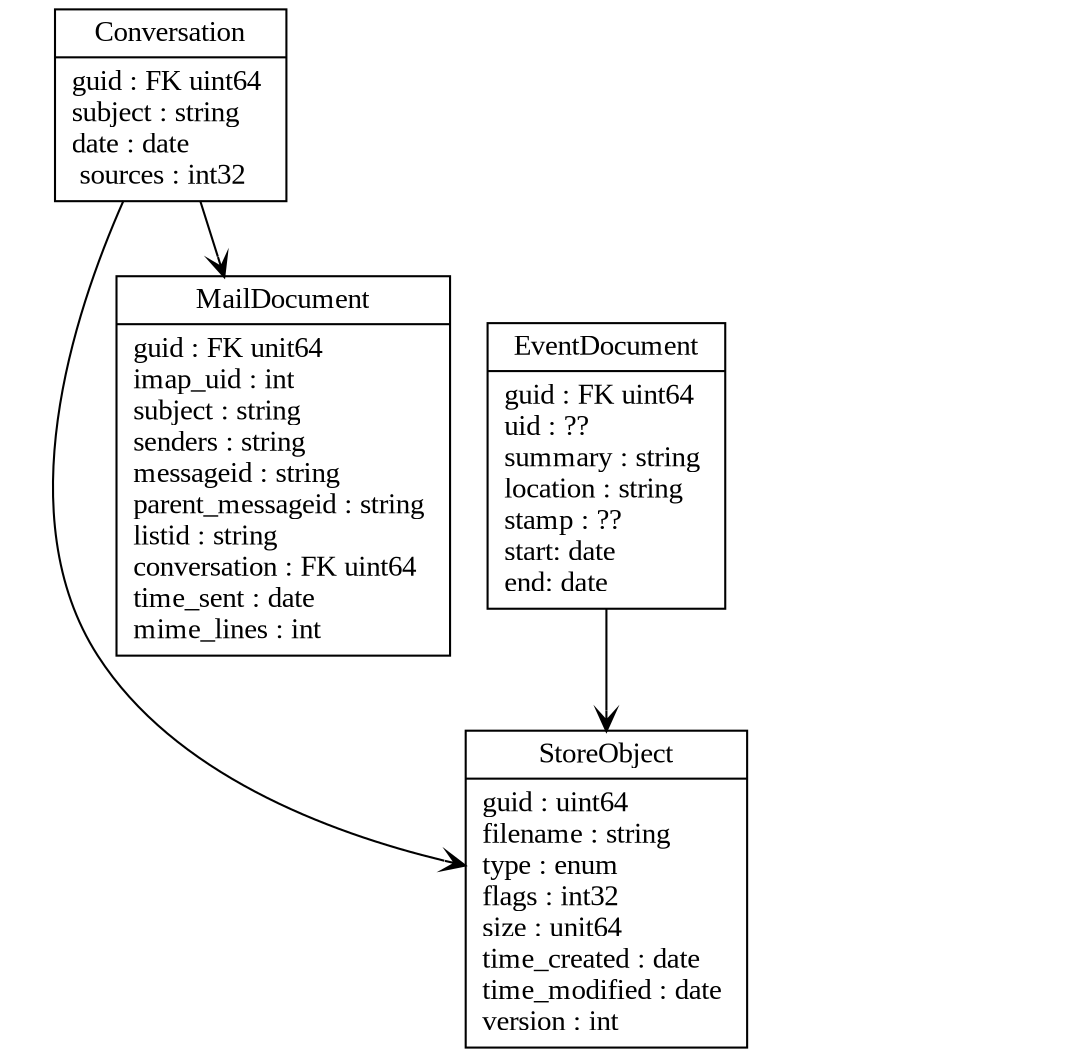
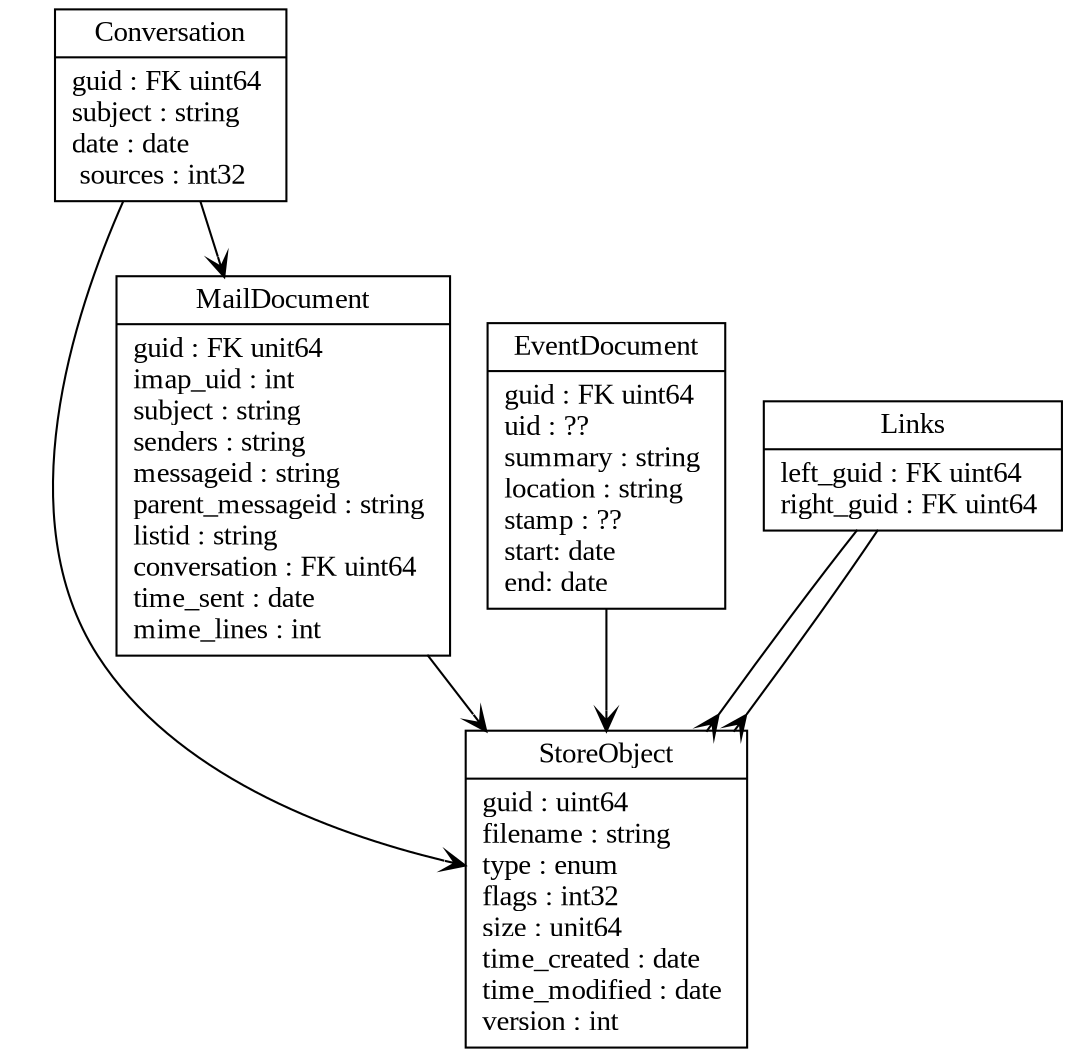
none -> (913, 466)
none -> (450, 685)
